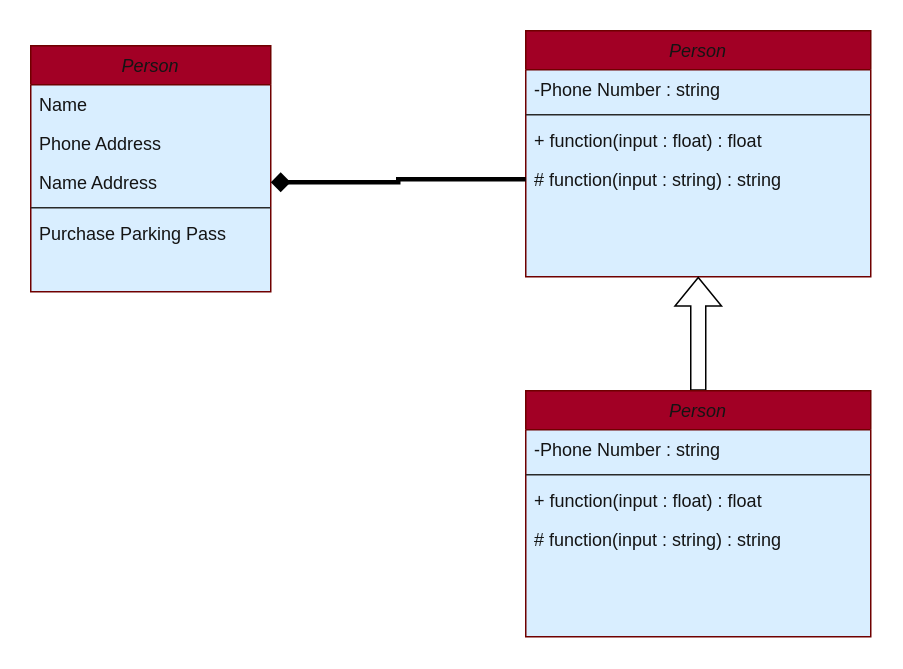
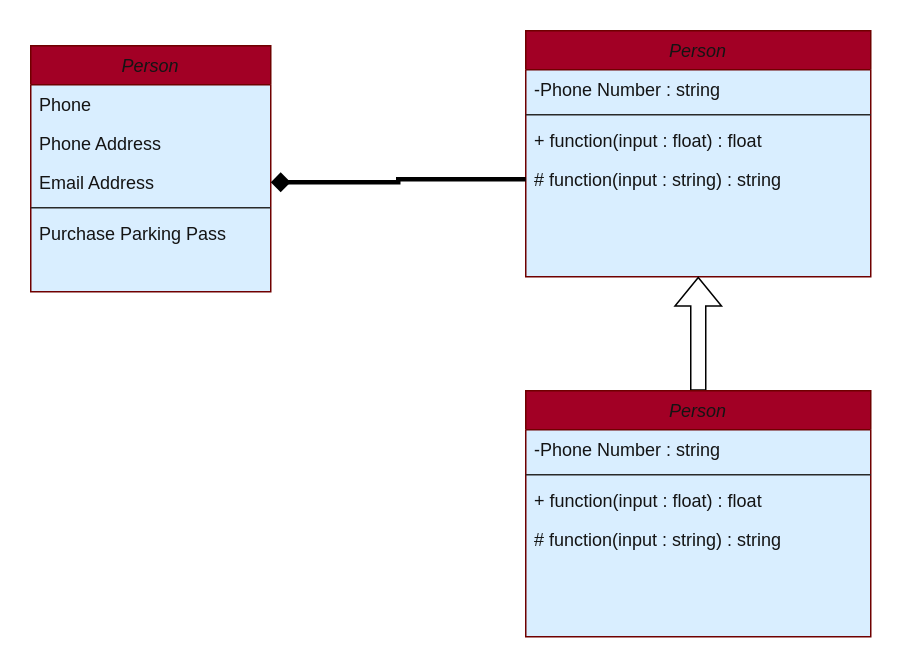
(59, 105) -> (64, 105)
(97, 183) -> (98, 183)
